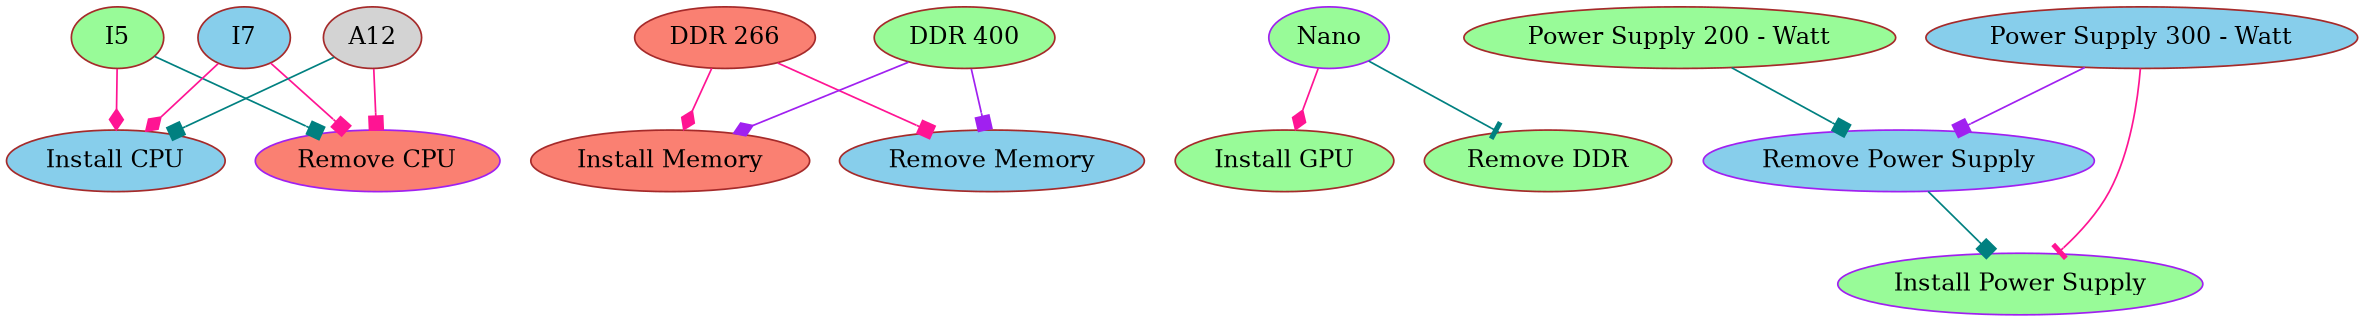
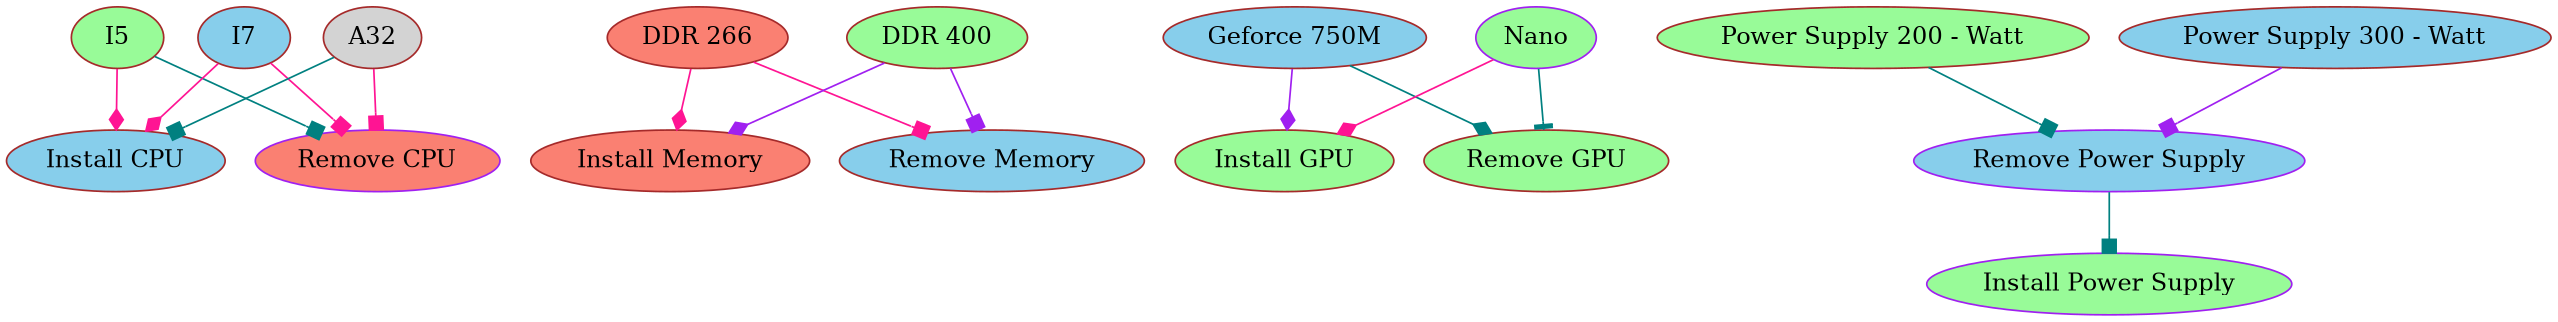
(372, 38) -> (372, 38)
none -> (1295, 38)
(1548, 161) -> (1546, 161)
(2120, 166) -> none
